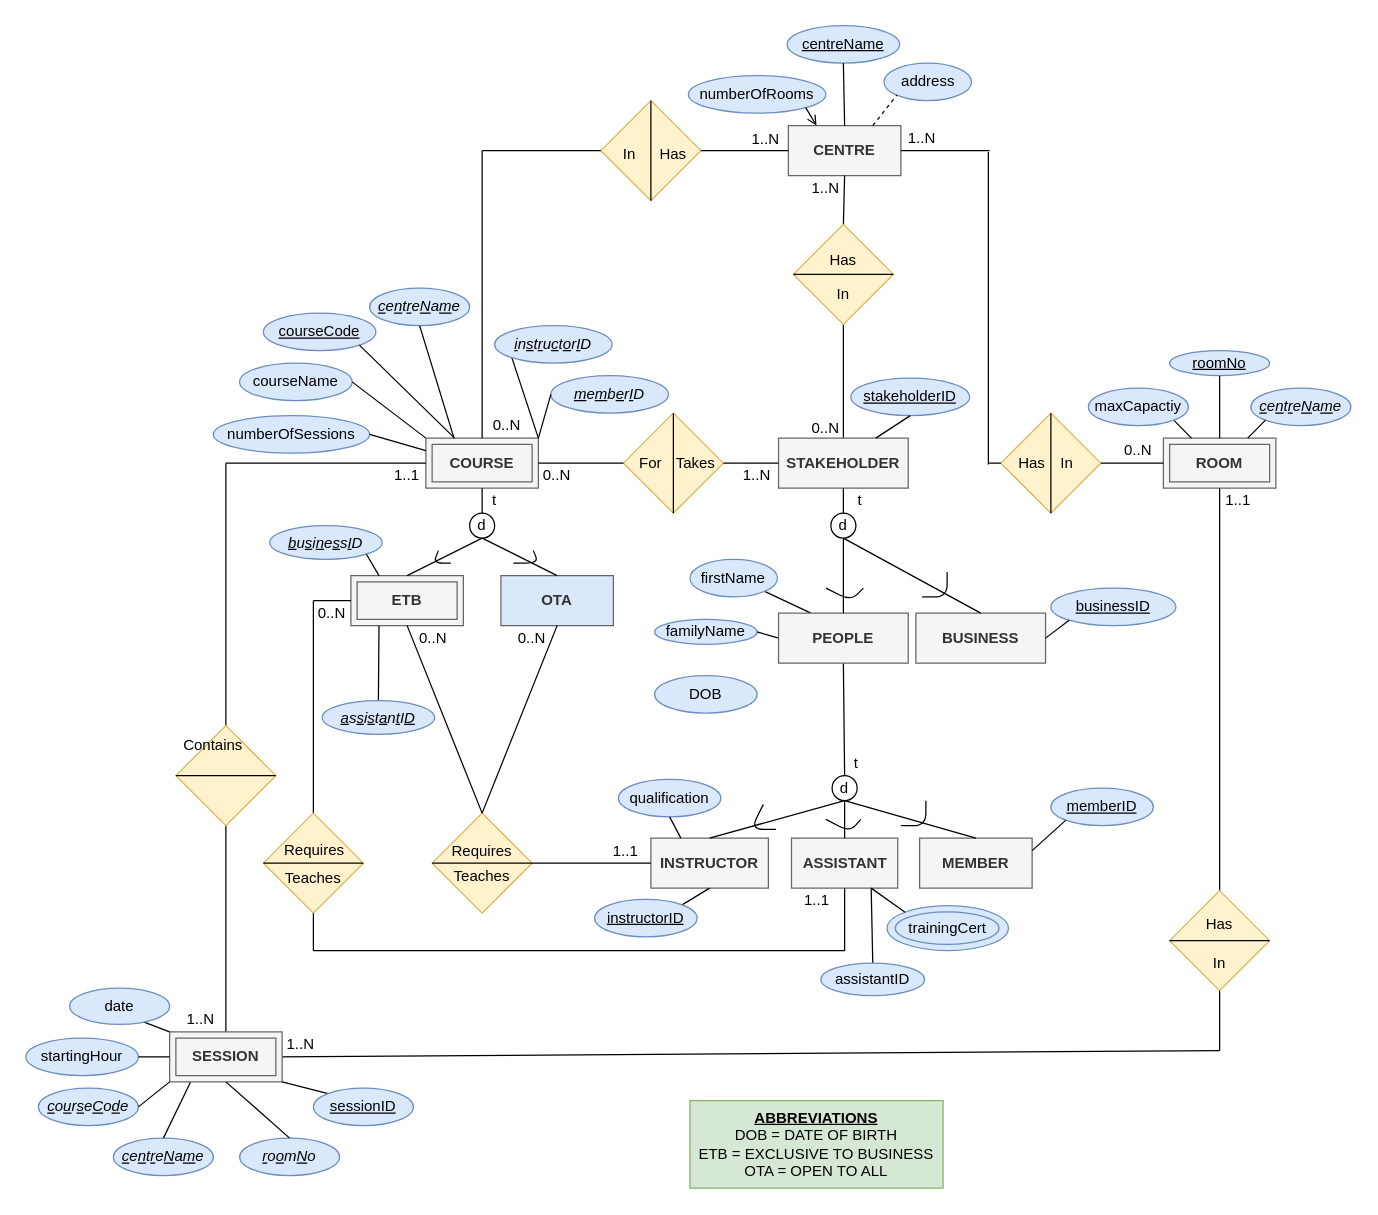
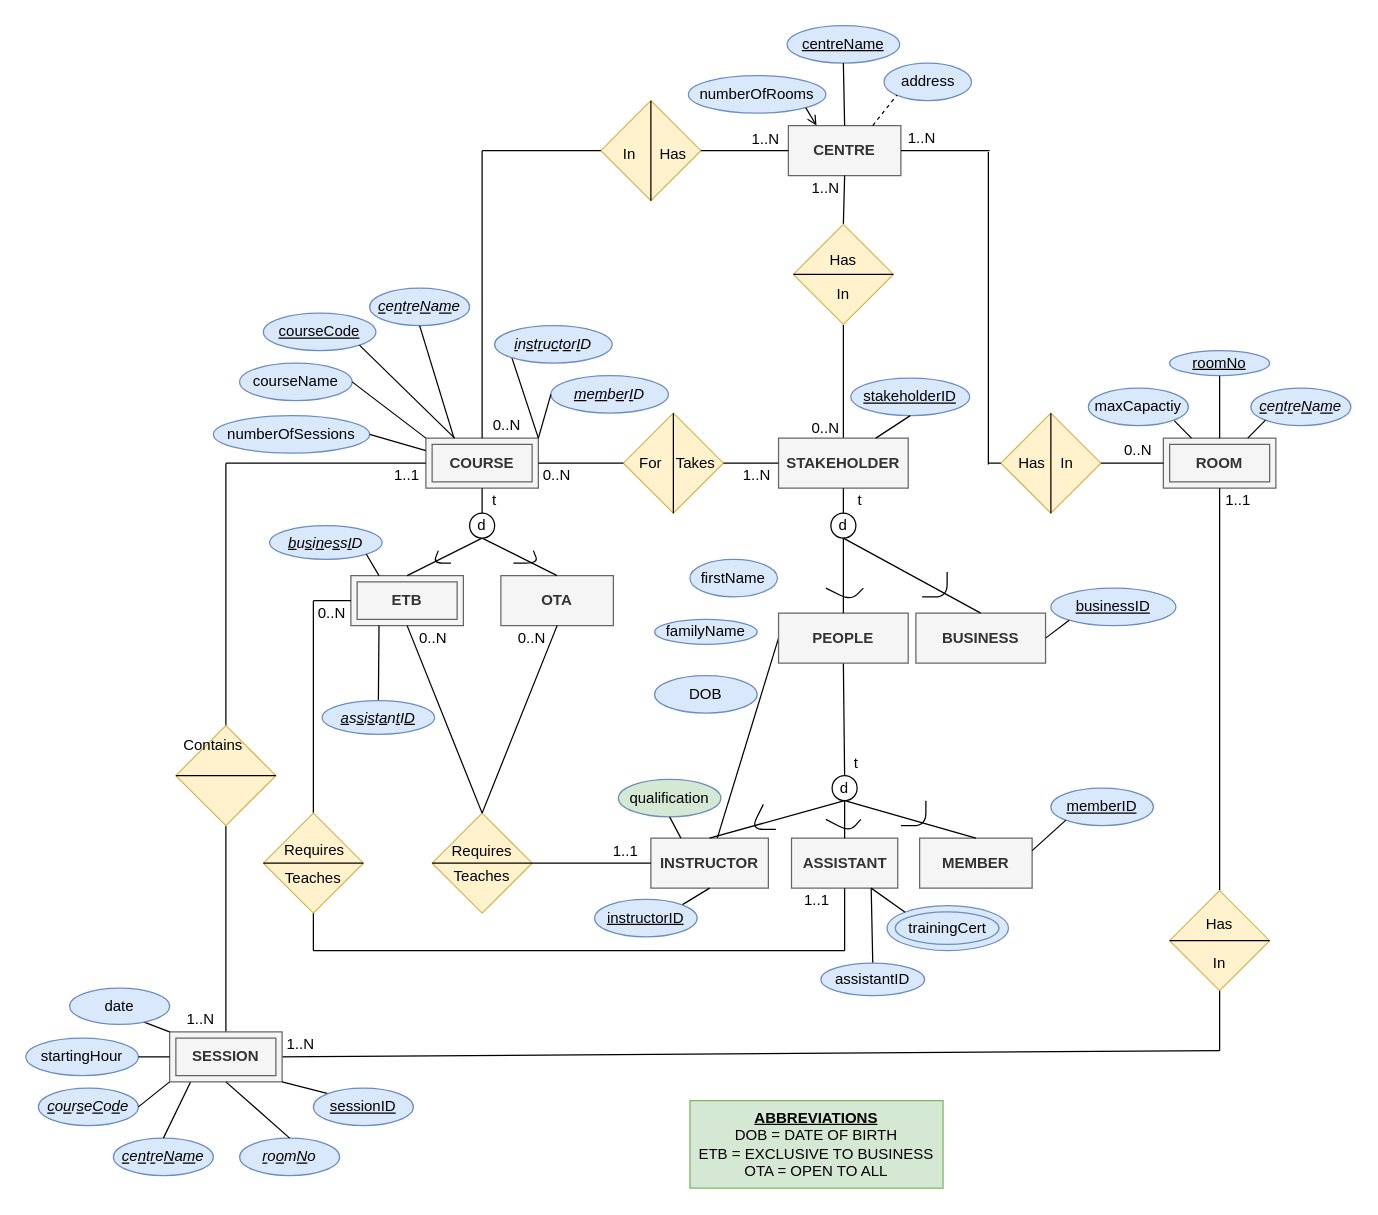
(557, 601) -> (557, 601)
(787, 602) -> none
(768, 635) -> (748, 738)
(669, 798) -> (669, 798)
